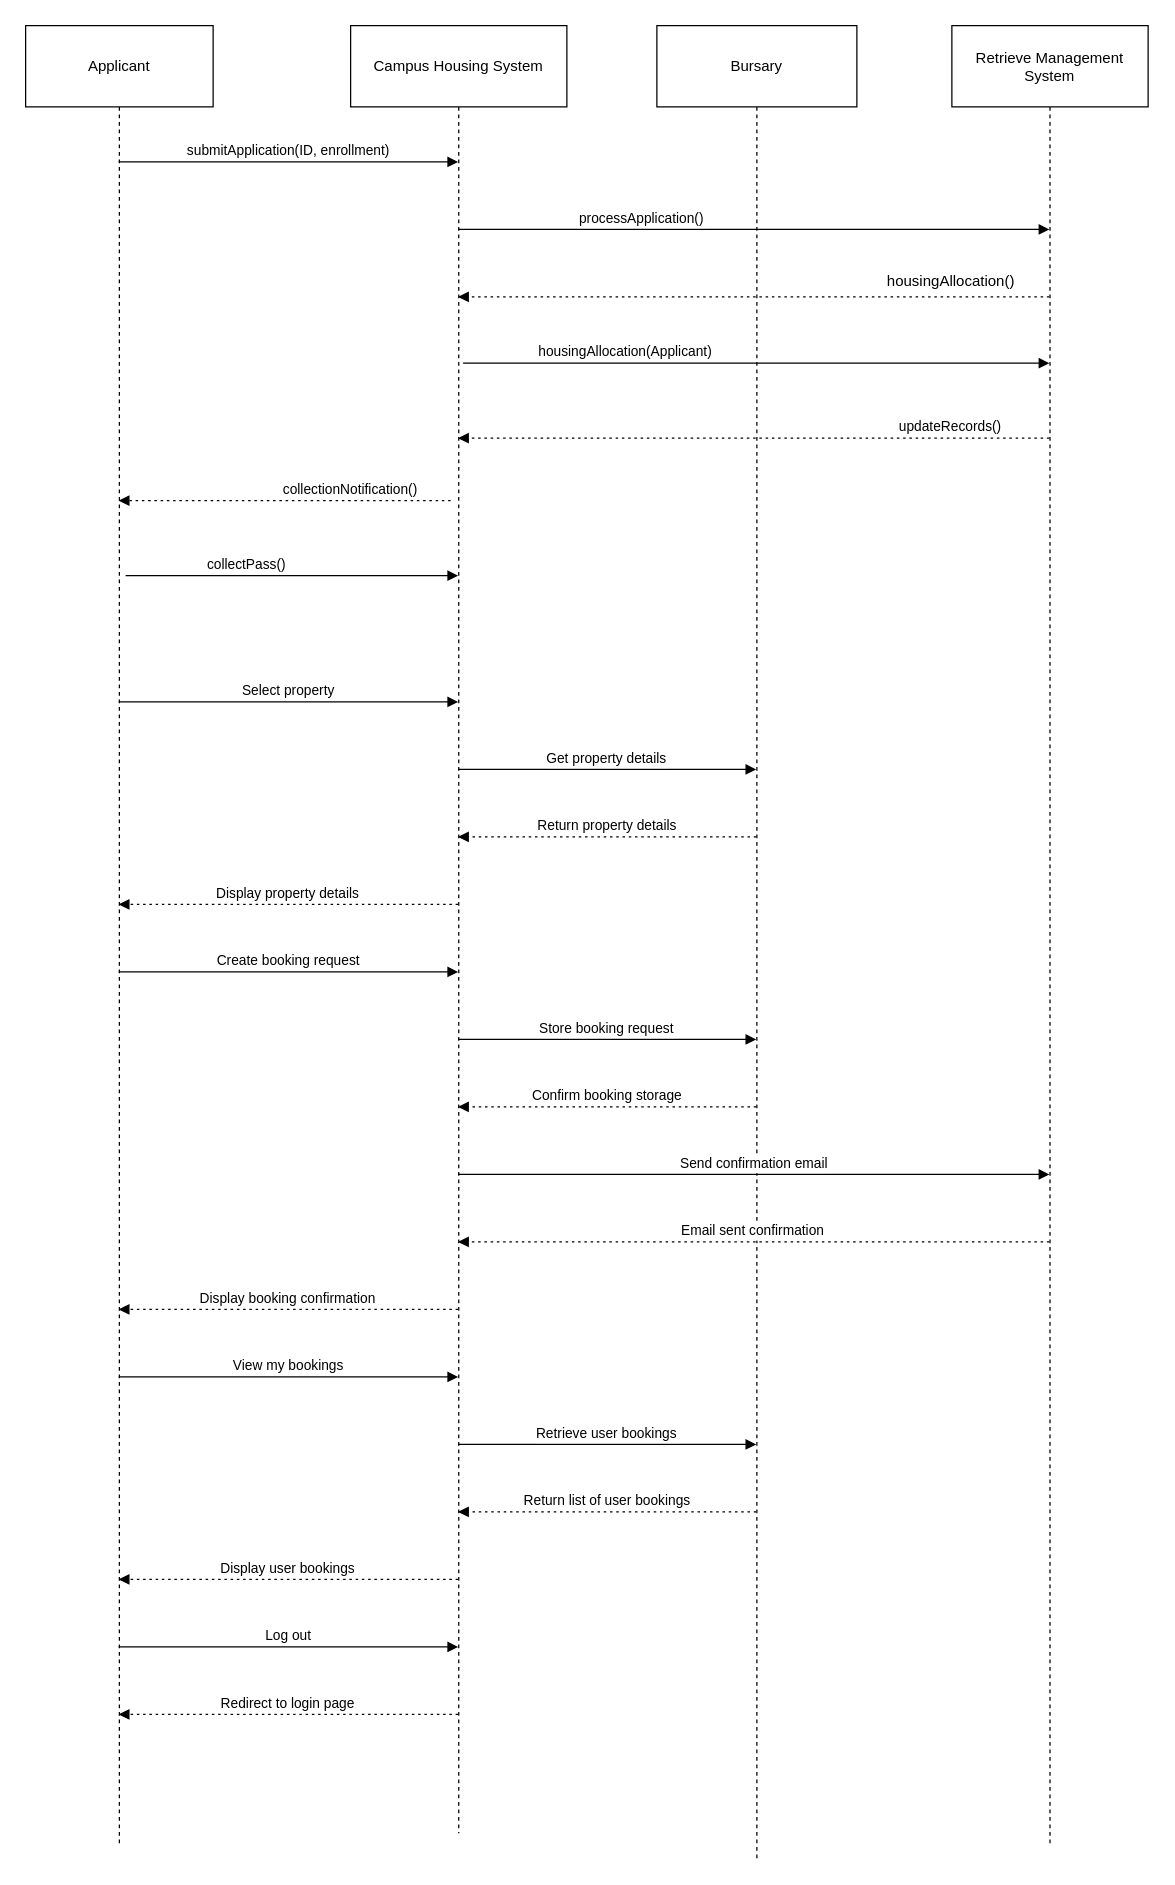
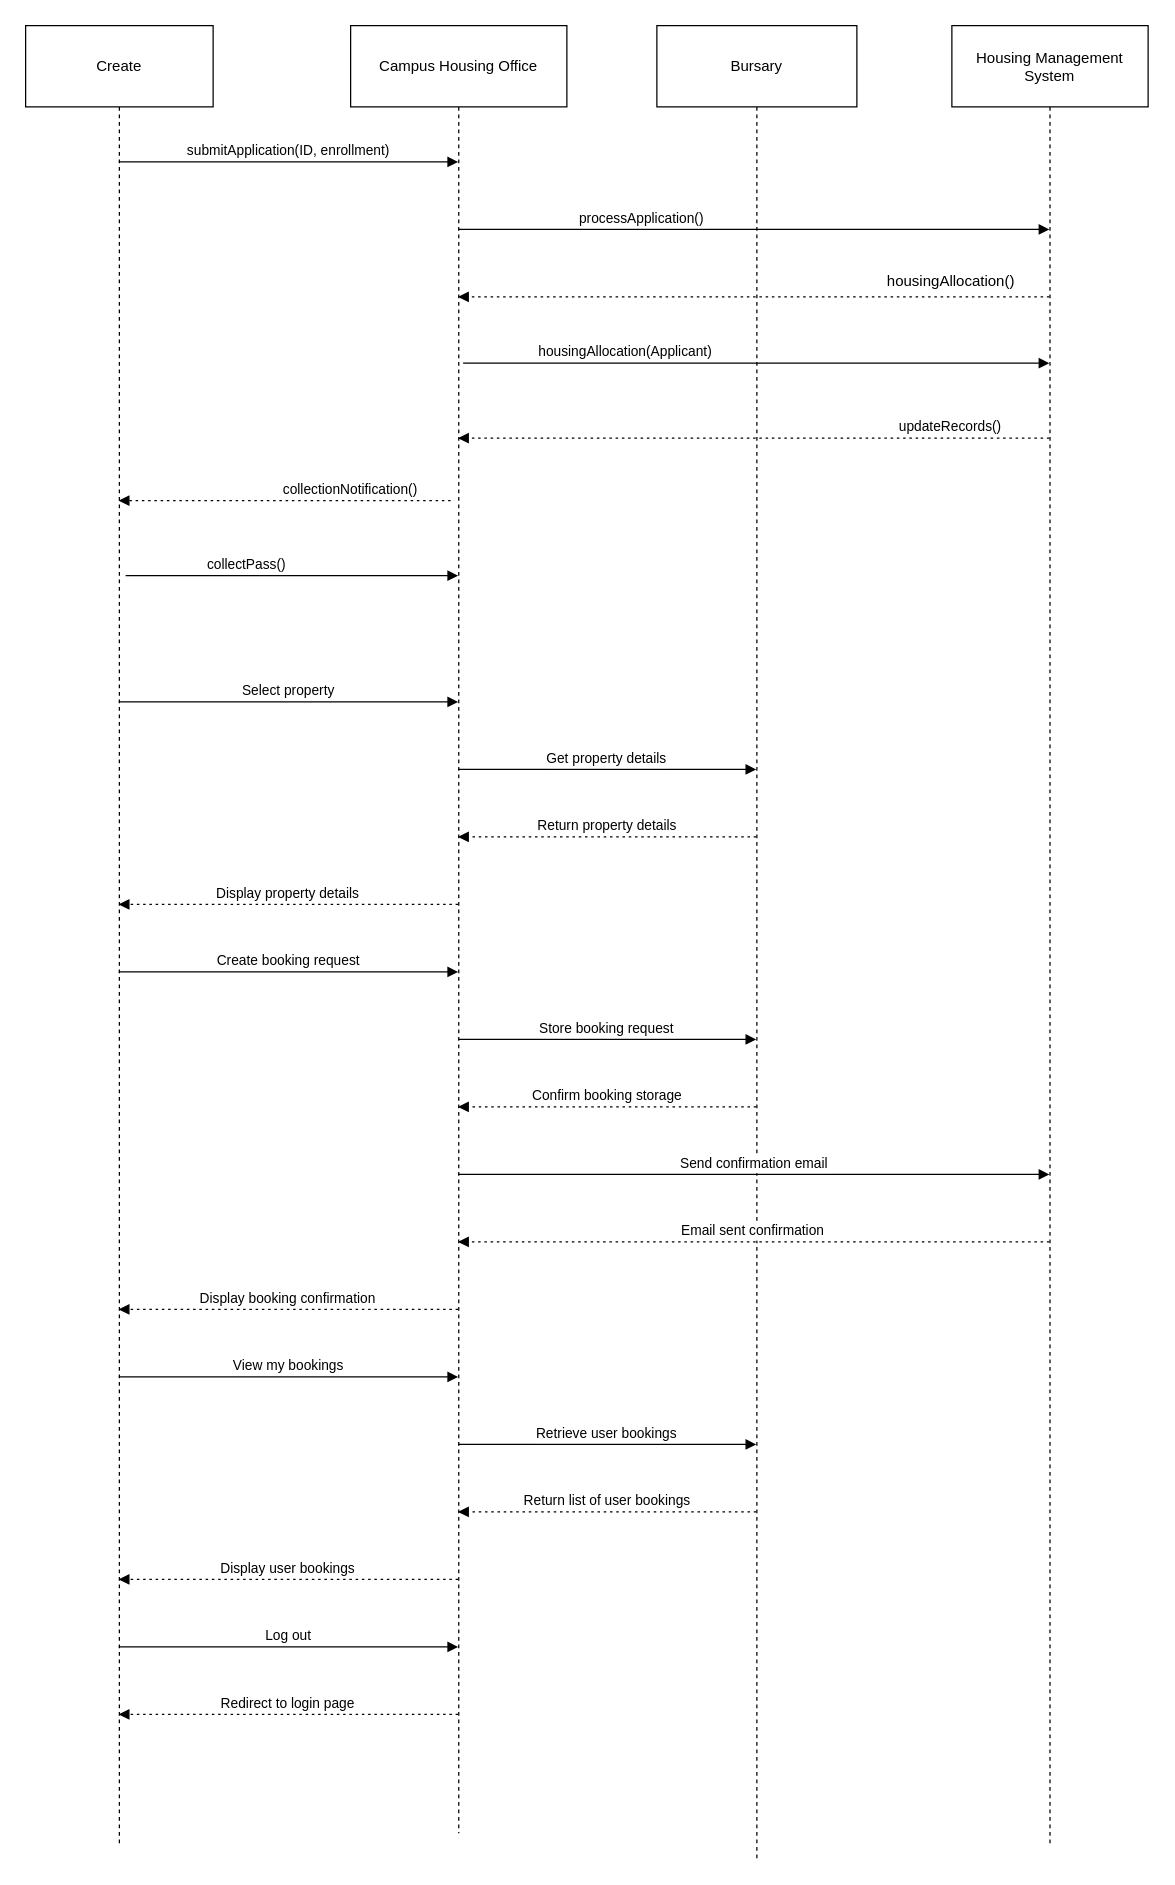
(119, 67) -> (119, 67)
(459, 67) -> (459, 67)
(1050, 67) -> (1050, 67)
